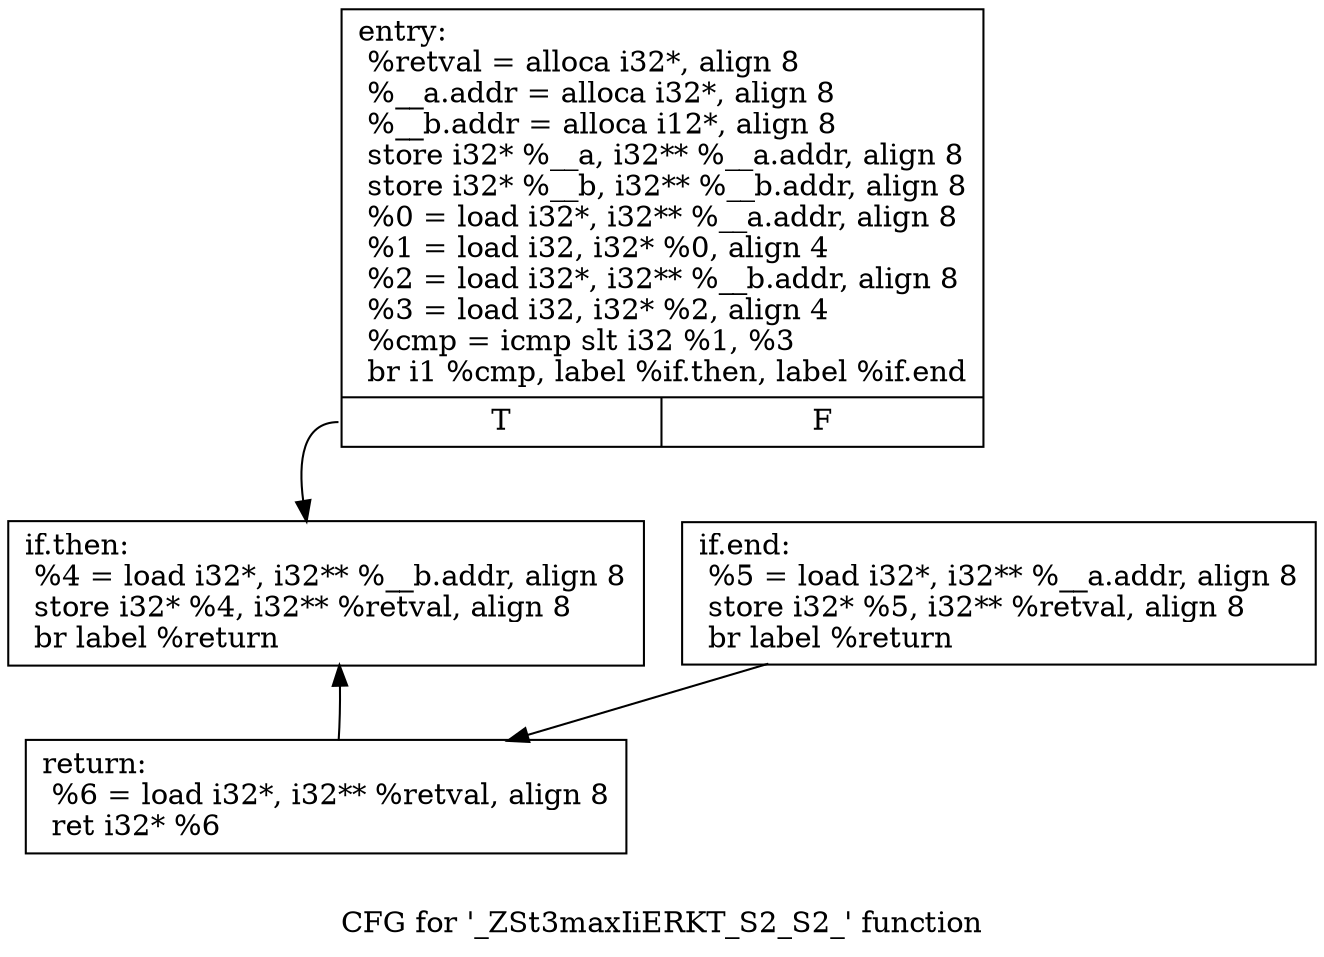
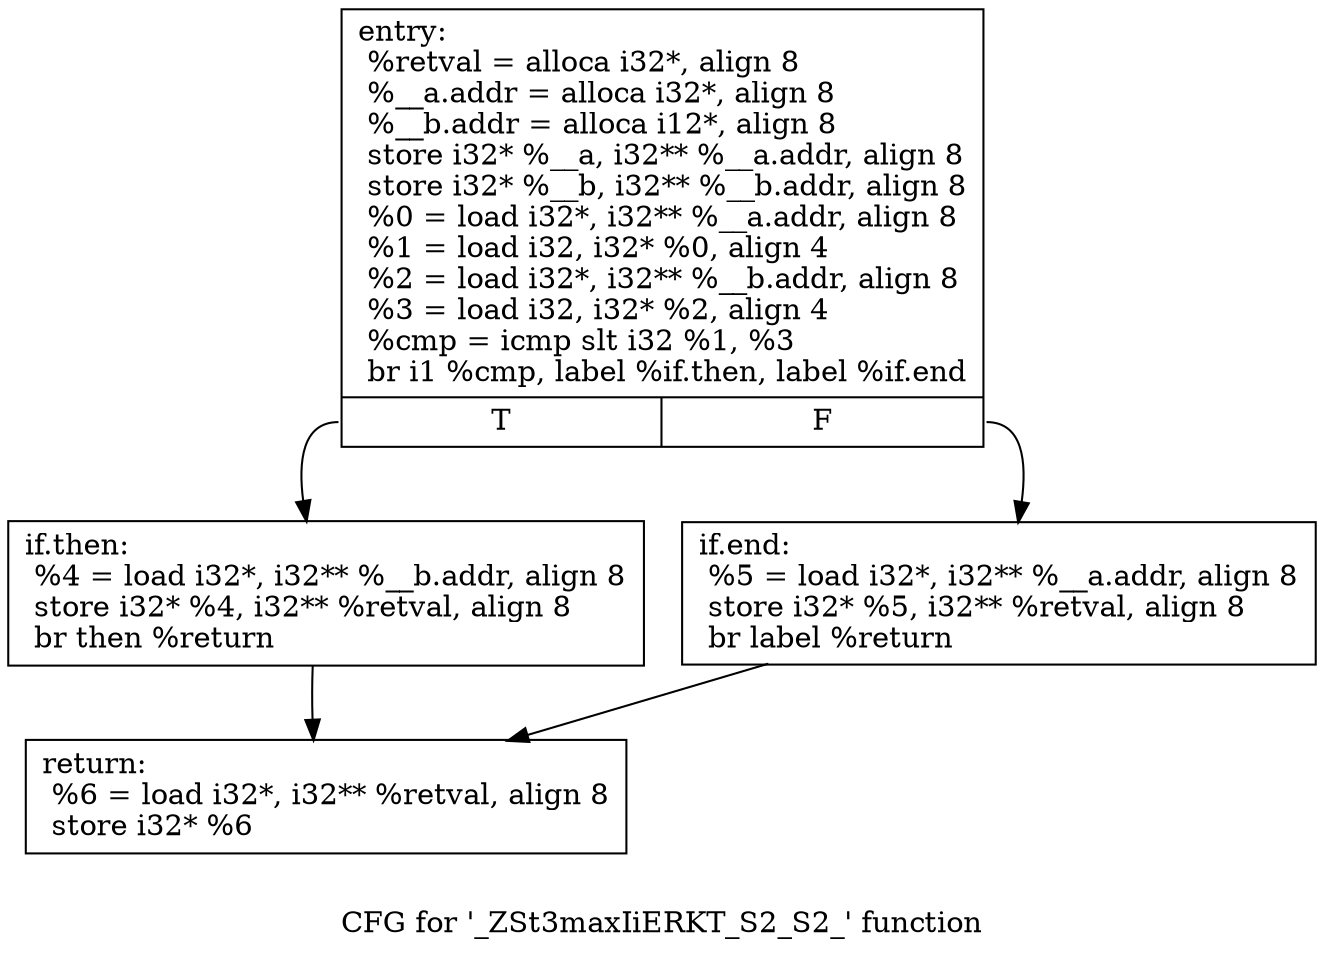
none -> (1021, 452)
(153, 639) -> (150, 639)
(340, 713) -> (312, 692)
(132, 827) -> (149, 827)
